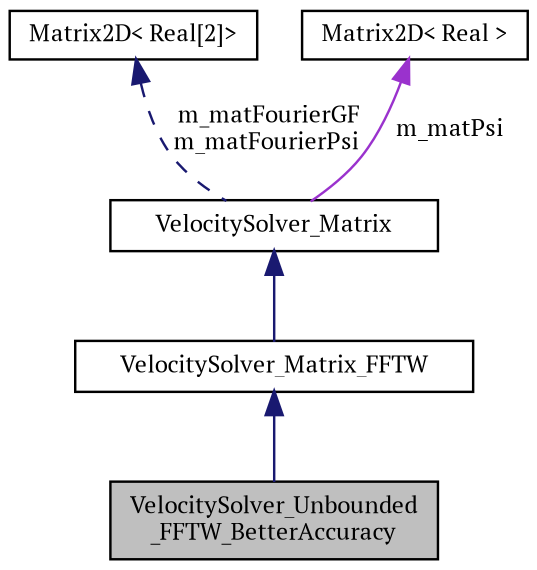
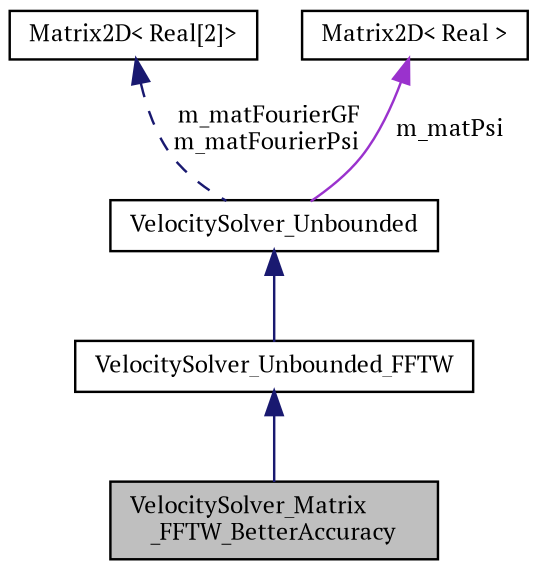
(274, 226) -> (274, 226)
(274, 366) -> (274, 366)
(274, 520) -> (274, 520)
